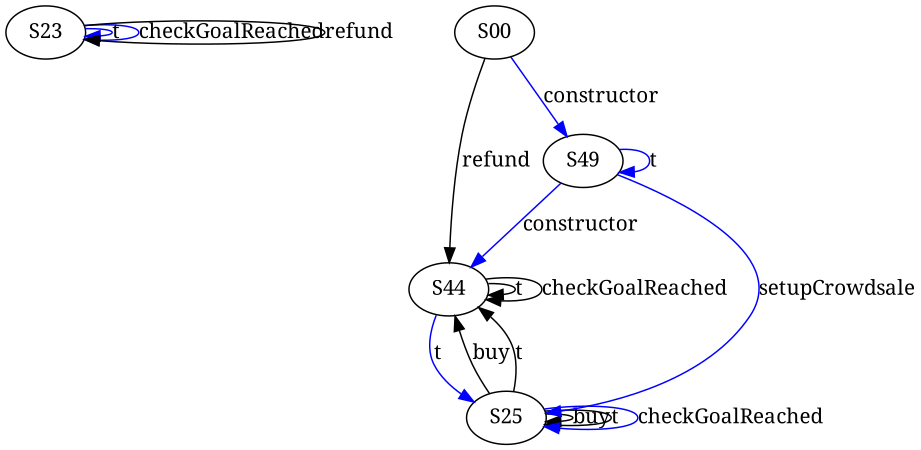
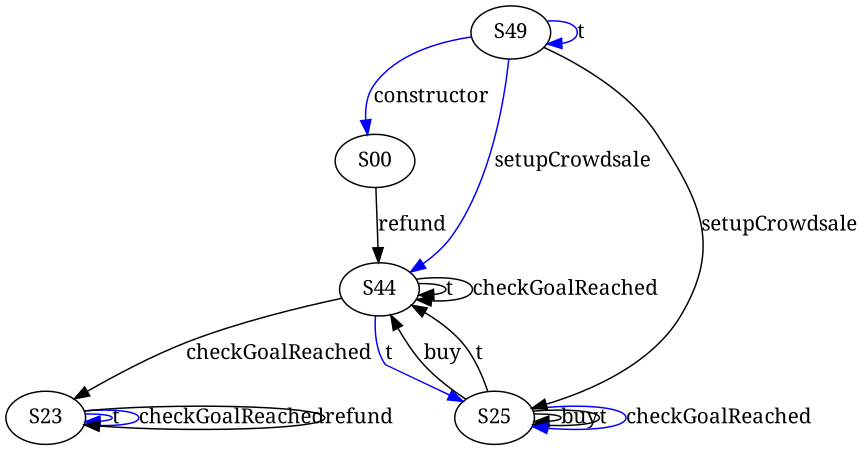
(534, 90) -> (402, 60)
(581, 225) -> (573, 161)
(750, 316) -> (702, 232)
none -> (210, 334)
